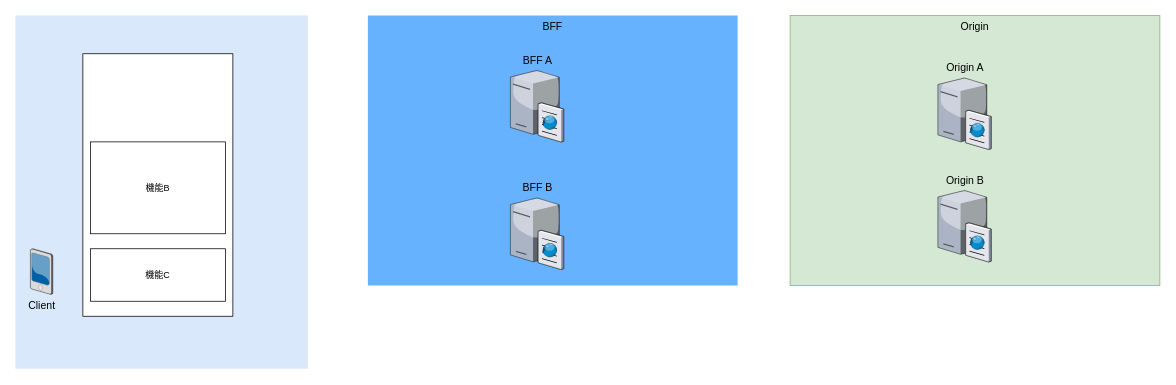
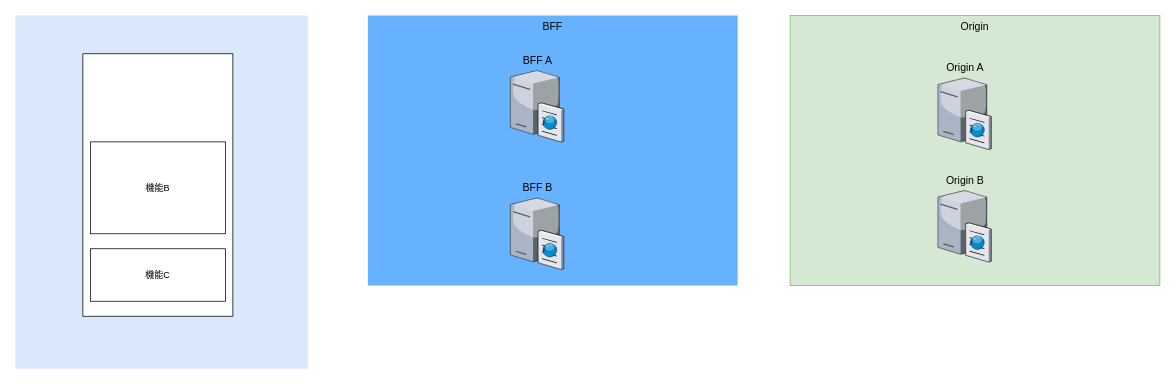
(42, 272) -> none
